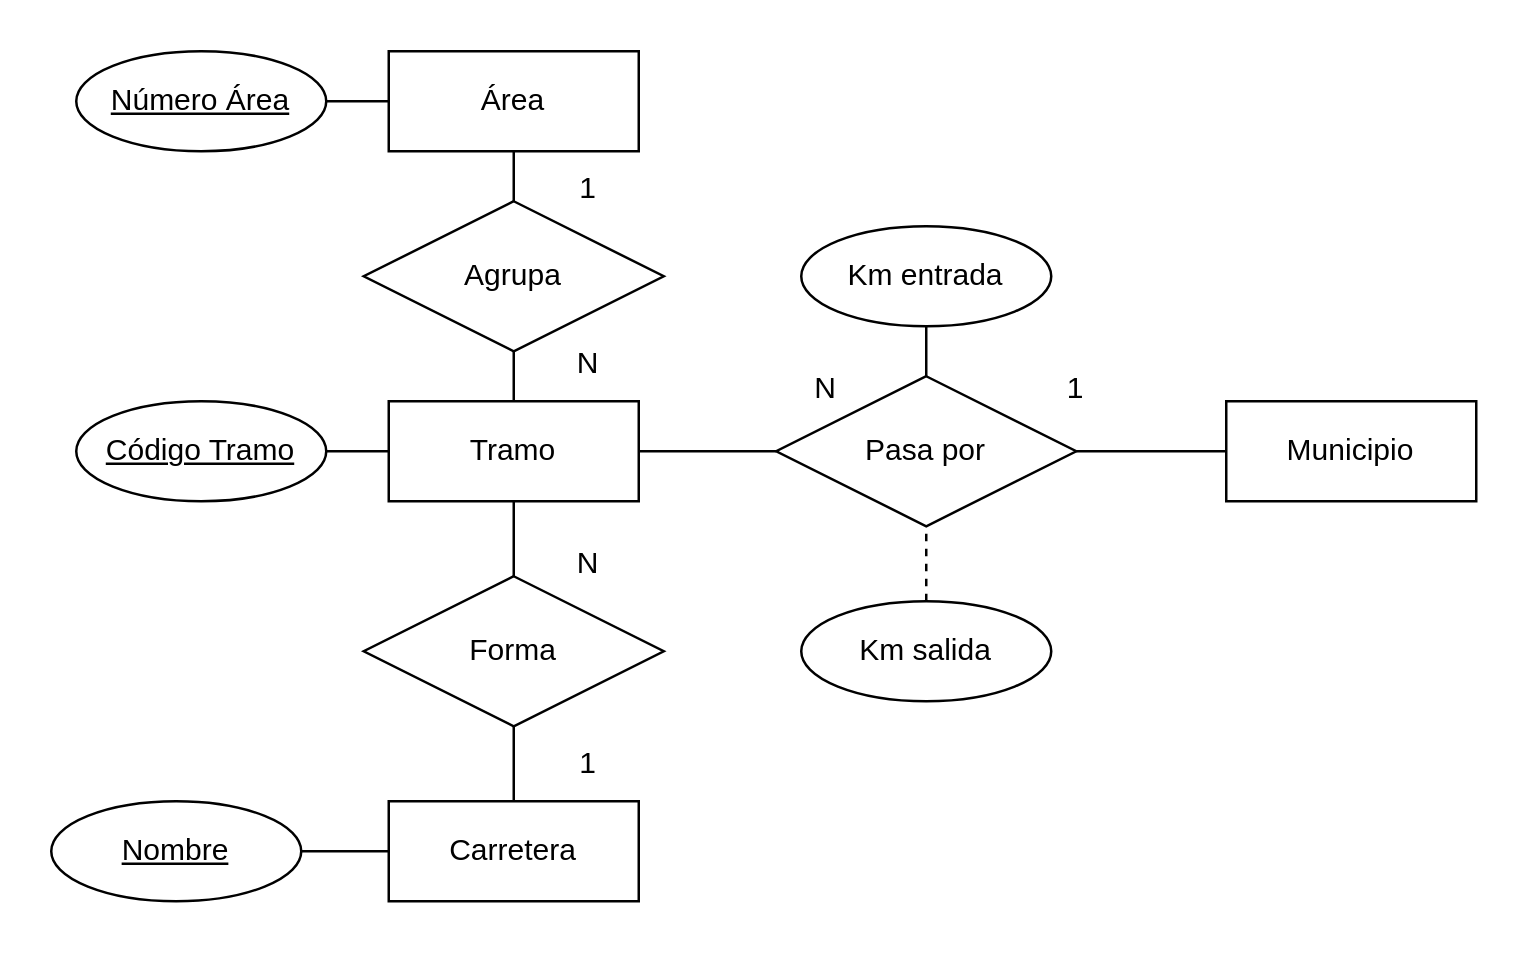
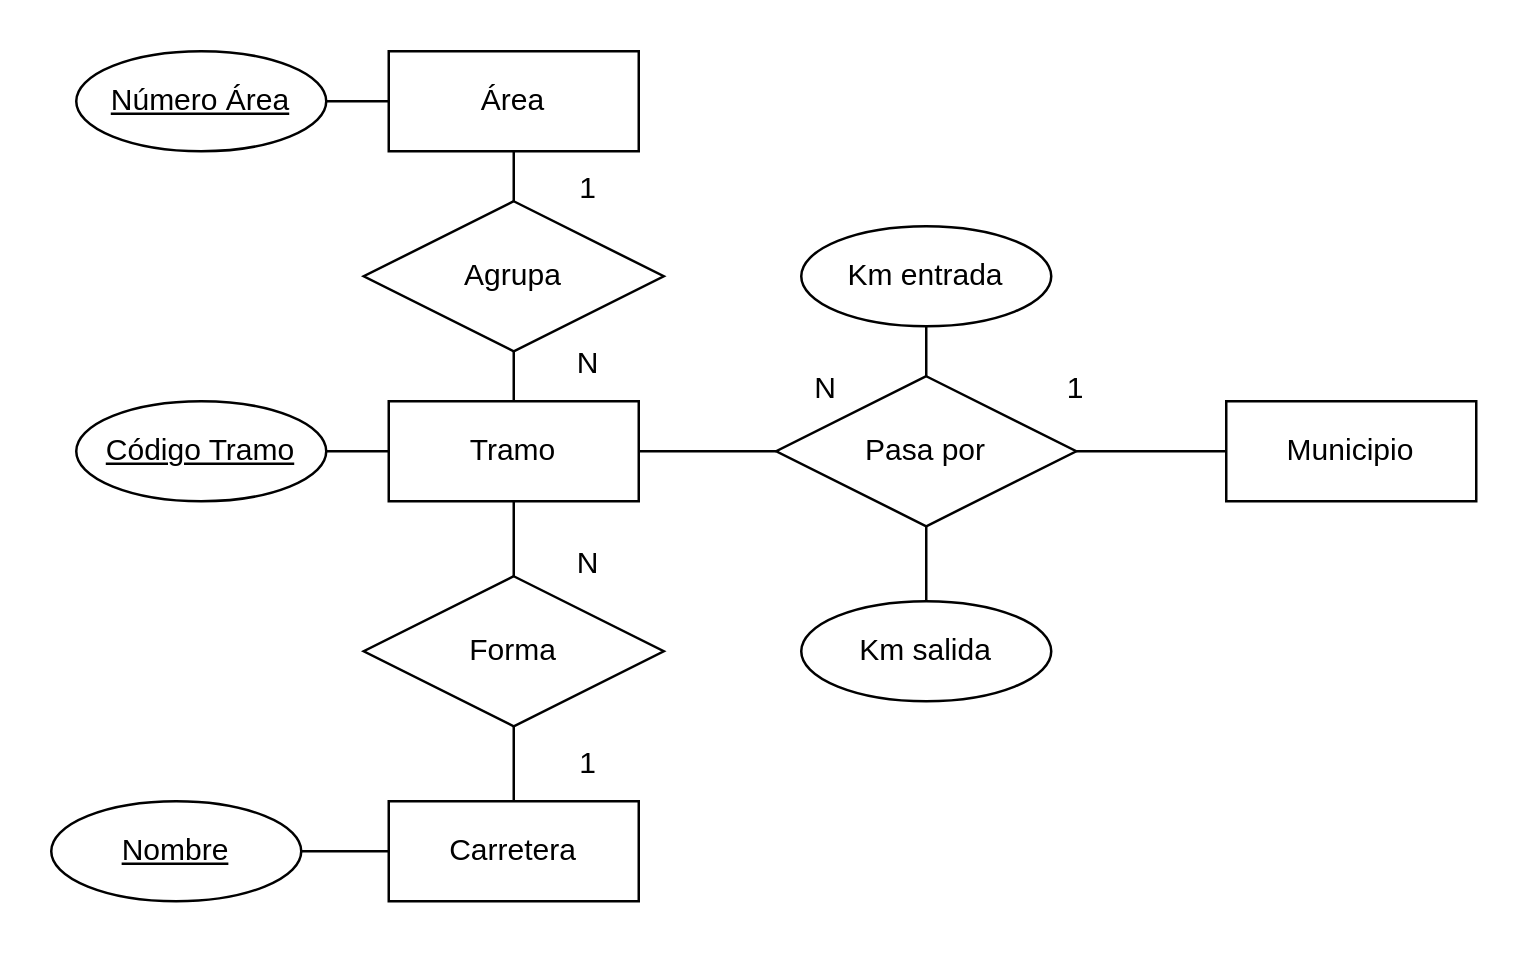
(926, 561) -> (926, 561)
